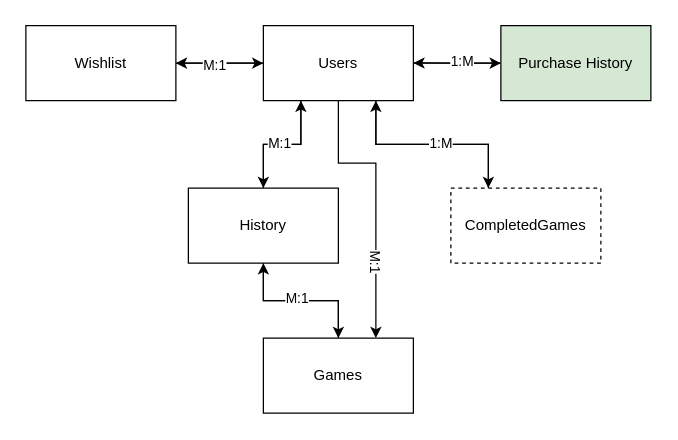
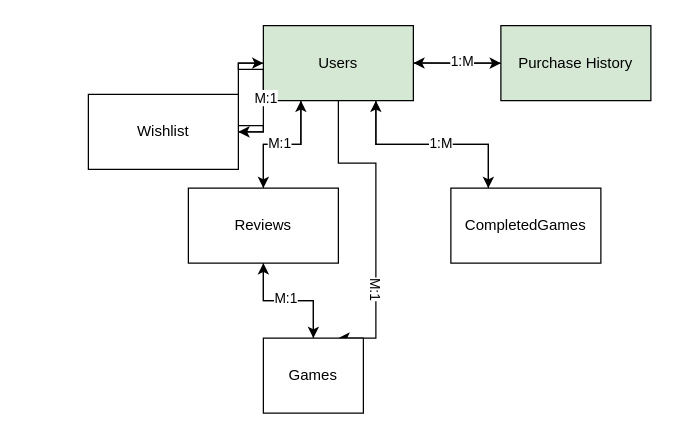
(101, 63) -> (163, 132)
(338, 63) -> (338, 63)
(263, 226) -> (263, 226)
(526, 226) -> (526, 226)
(338, 376) -> (313, 376)
